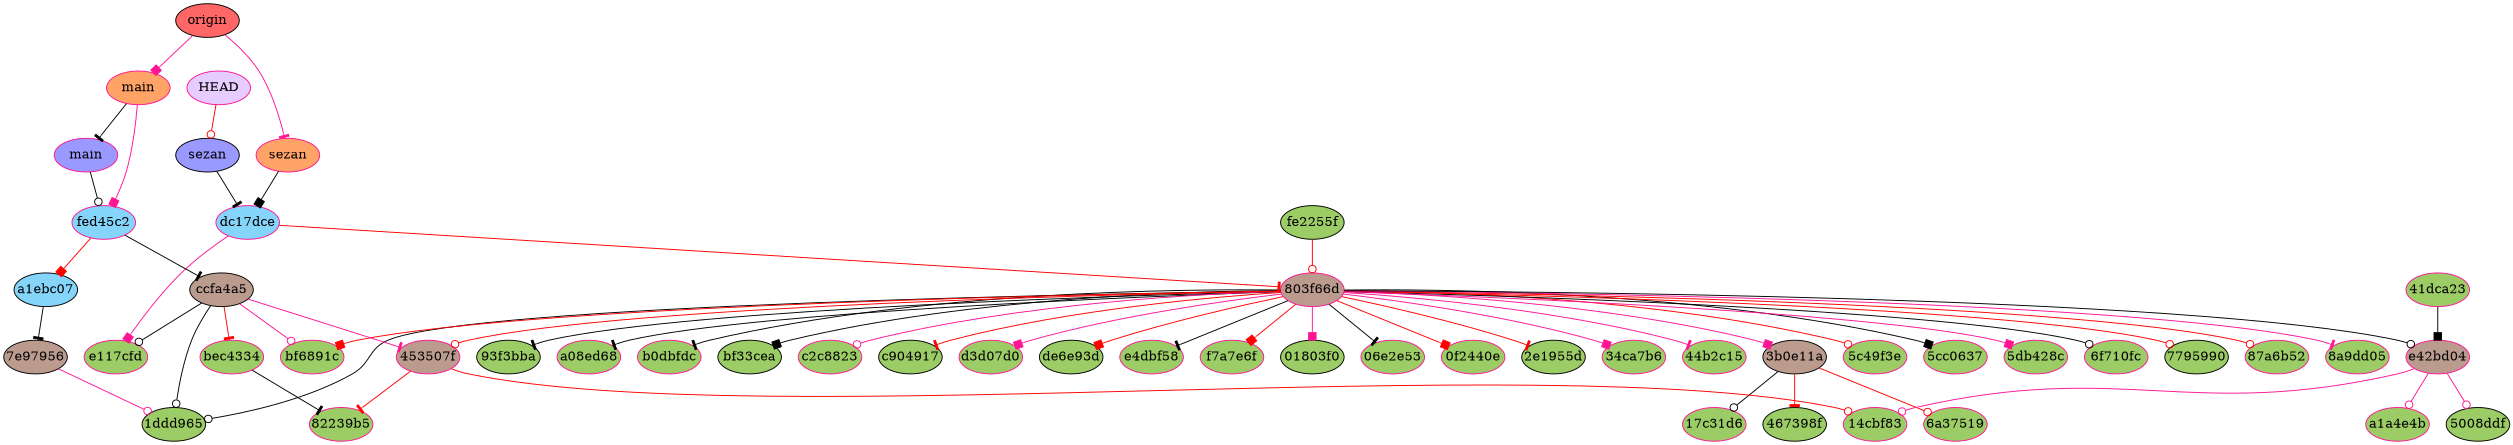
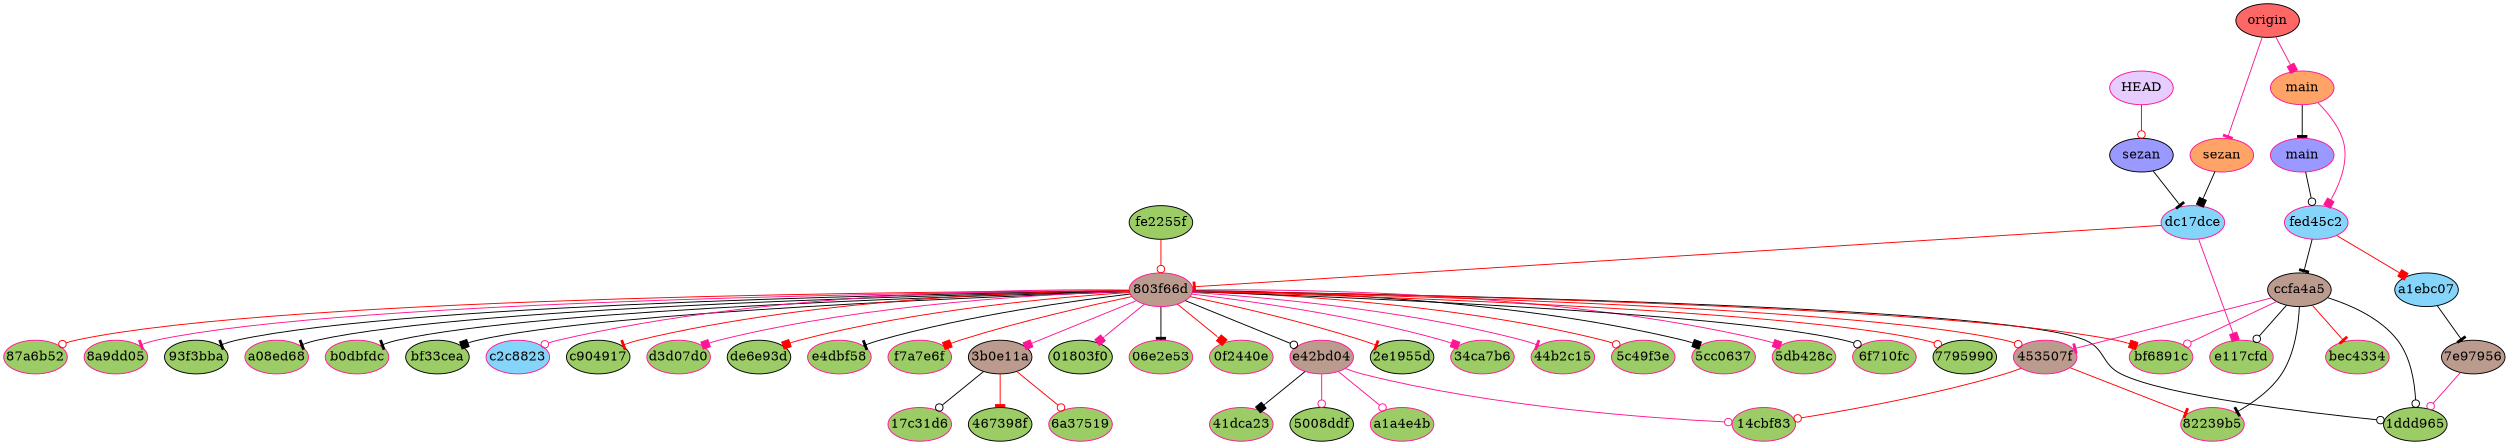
(2438, 319) -> (1285, 388)
(830, 357) -> (518, 357)
(285, 390) -> (2285, 368)
